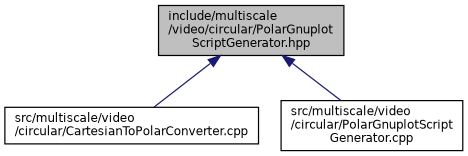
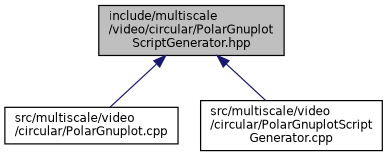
(132, 126) -> (91, 126)
